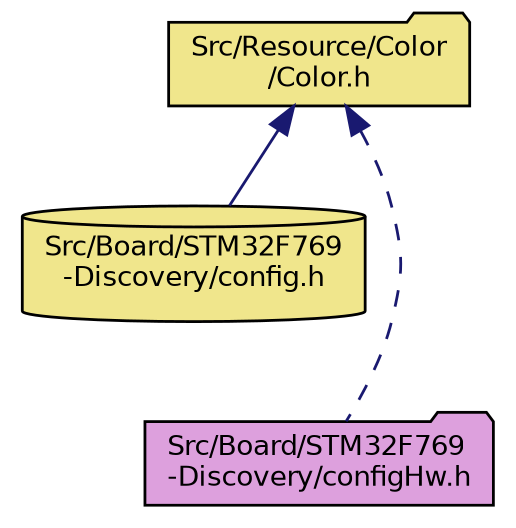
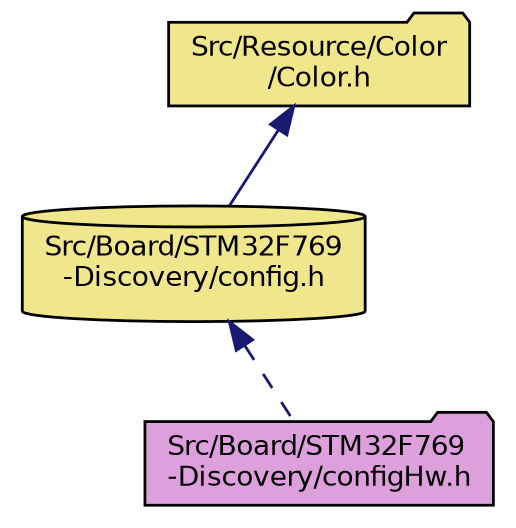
(400, 278) -> (269, 384)
